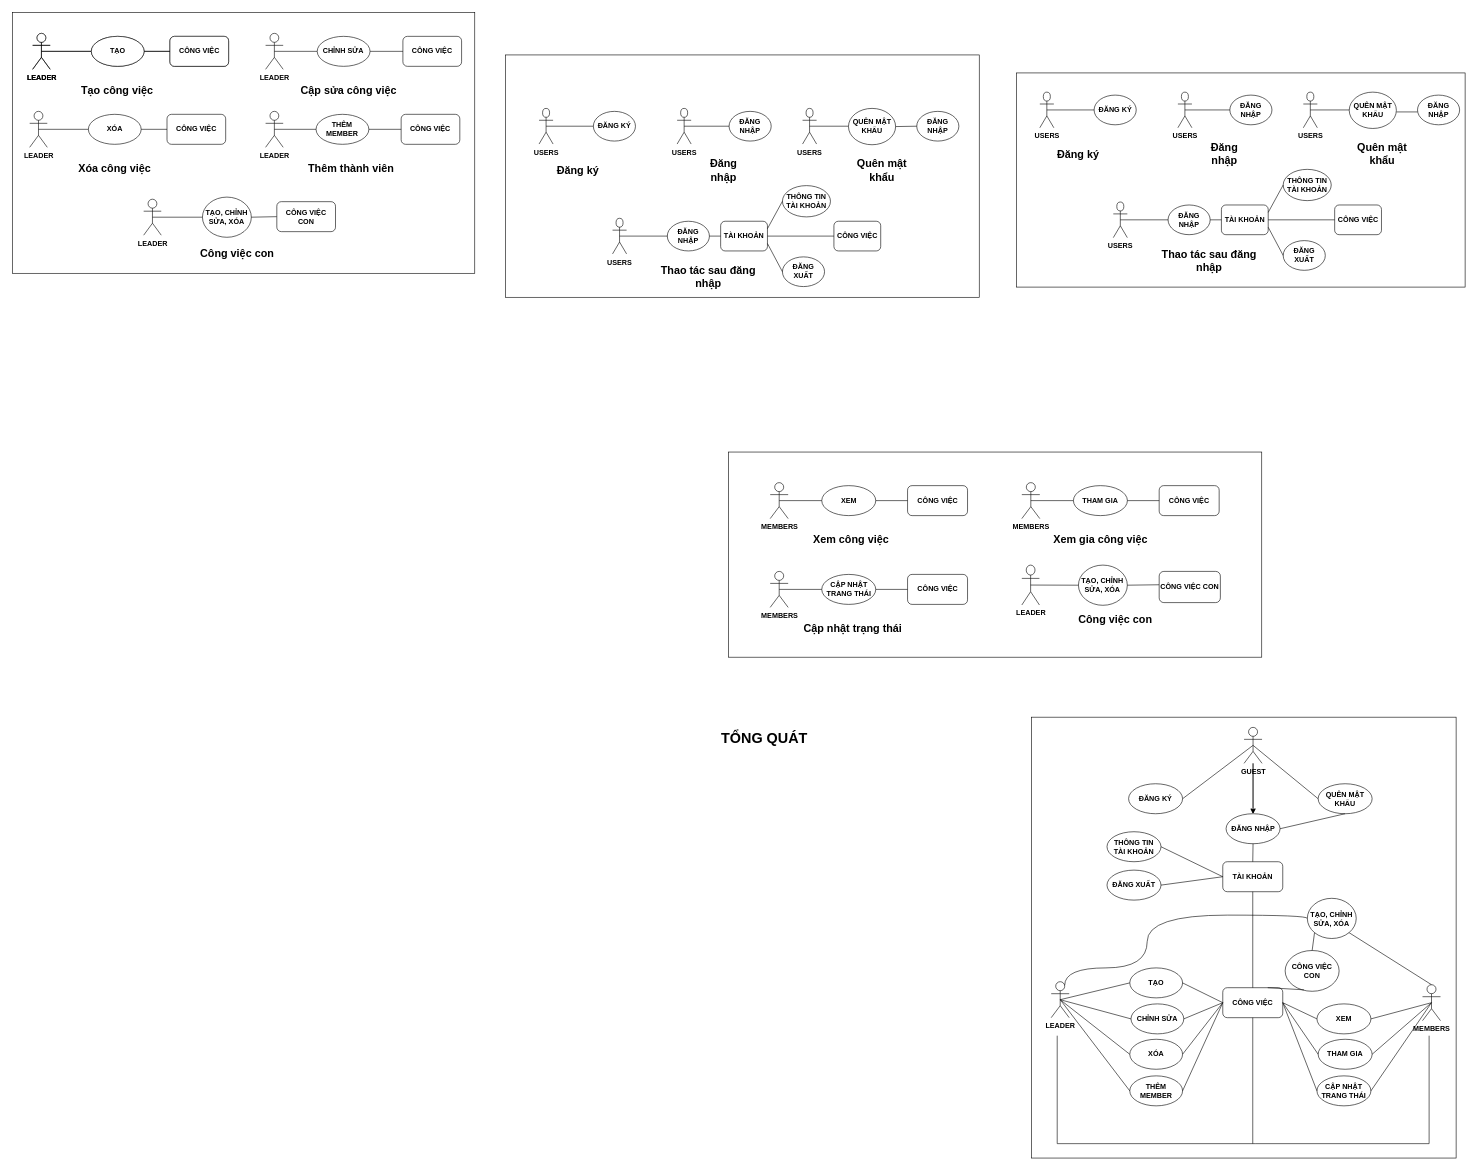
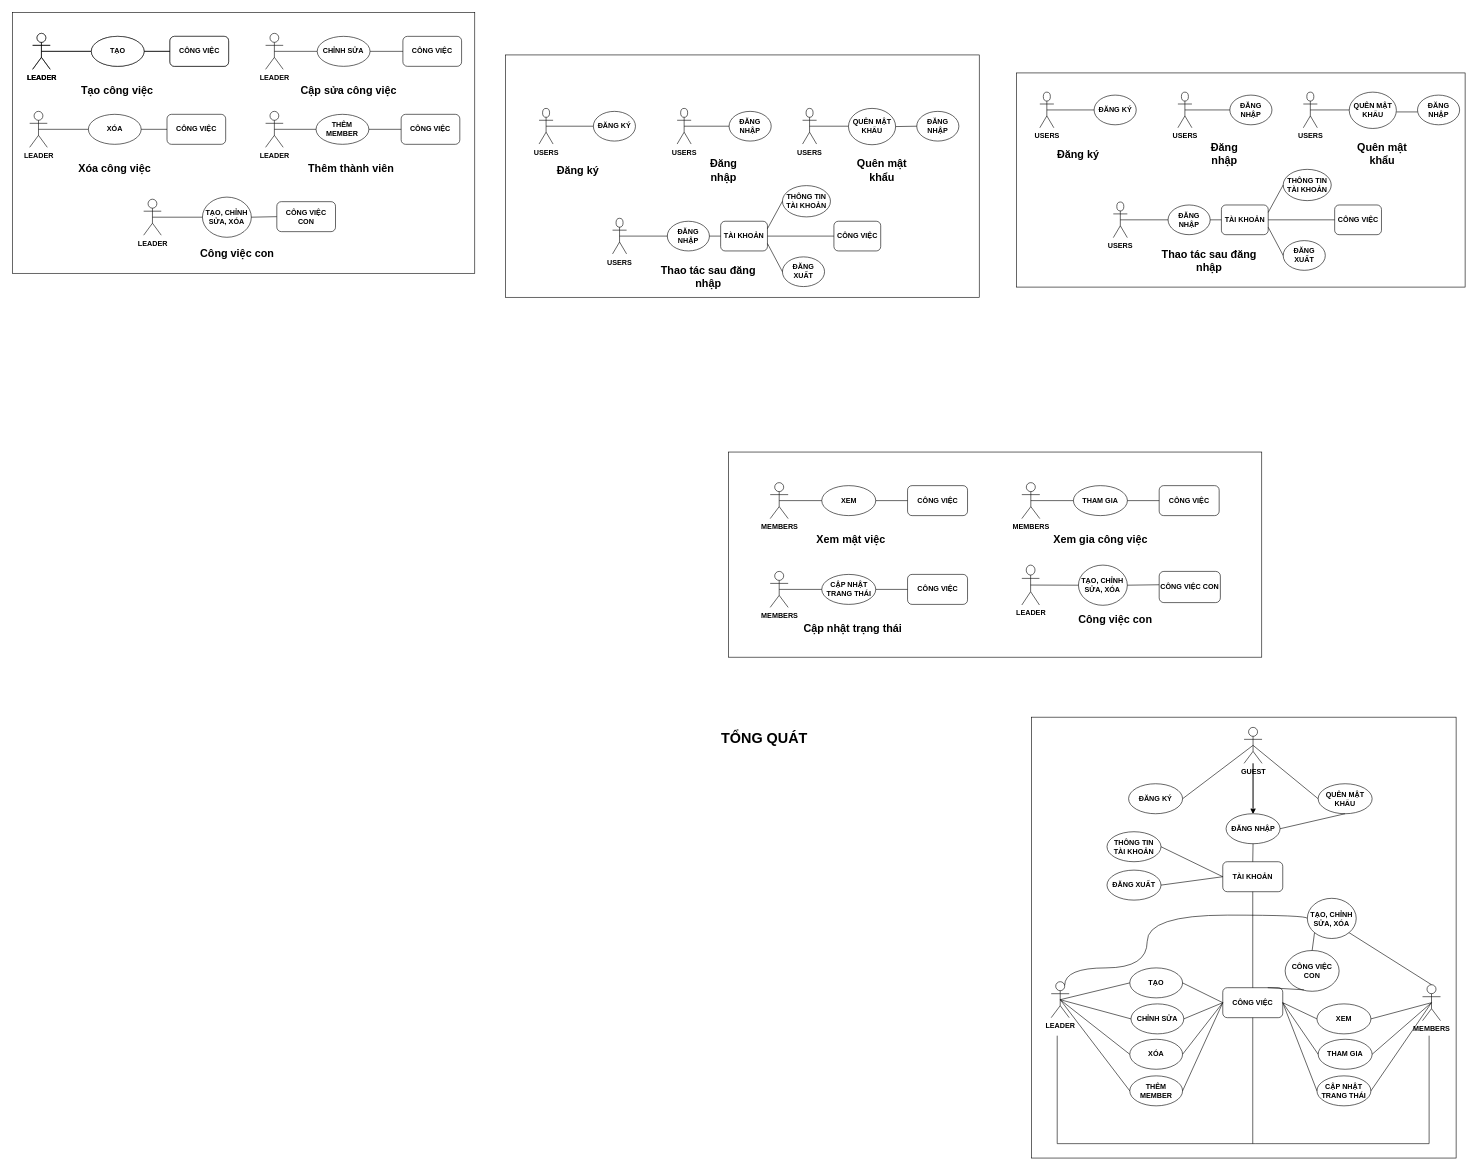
(851, 540) -> (851, 540)
